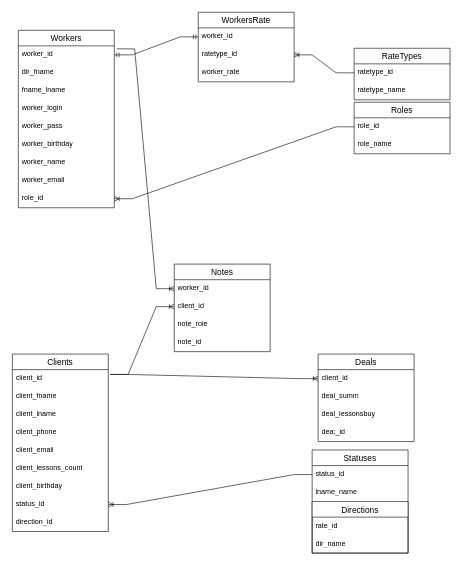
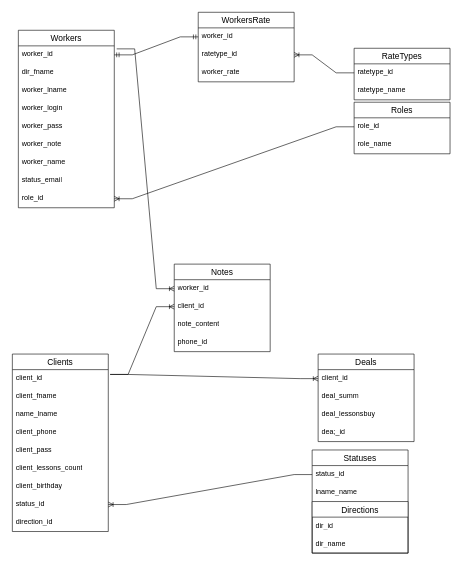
(43, 90) -> (45, 90)
(51, 144) -> (44, 144)
(44, 180) -> (44, 180)
(195, 324) -> (202, 324)
(191, 342) -> (193, 342)
(37, 414) -> (35, 414)
(36, 450) -> (36, 450)
(329, 526) -> (326, 526)
